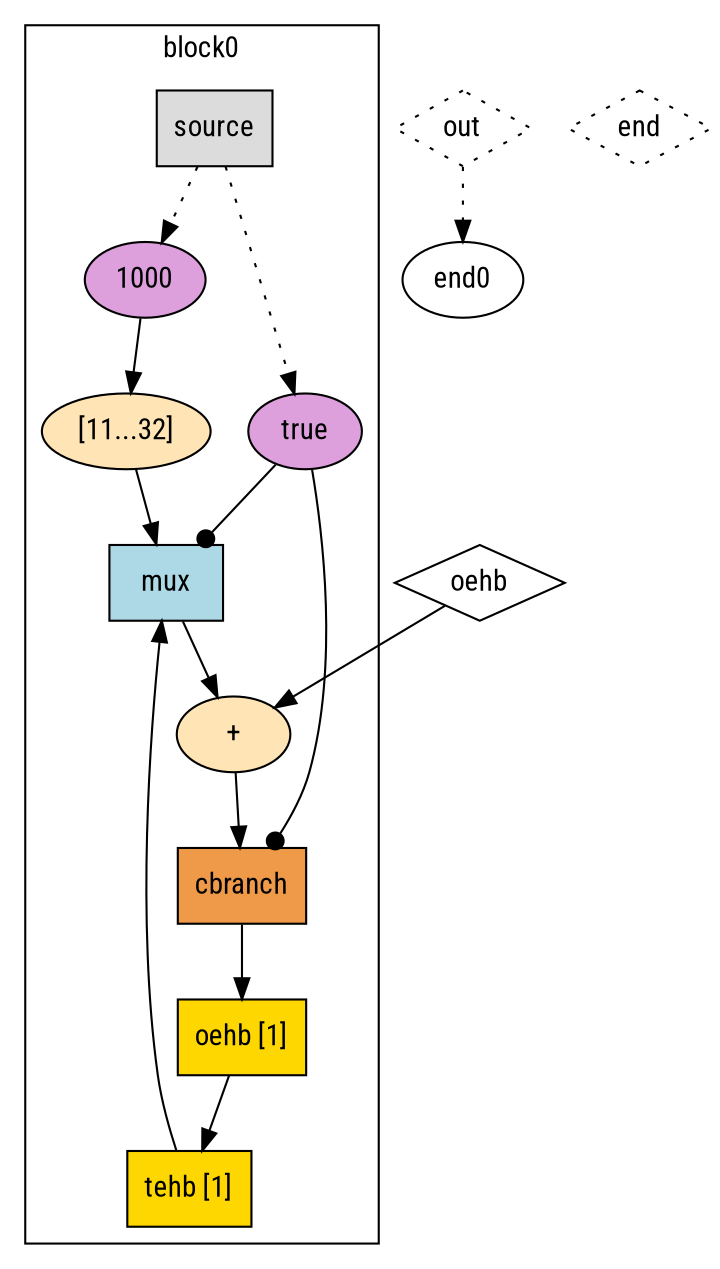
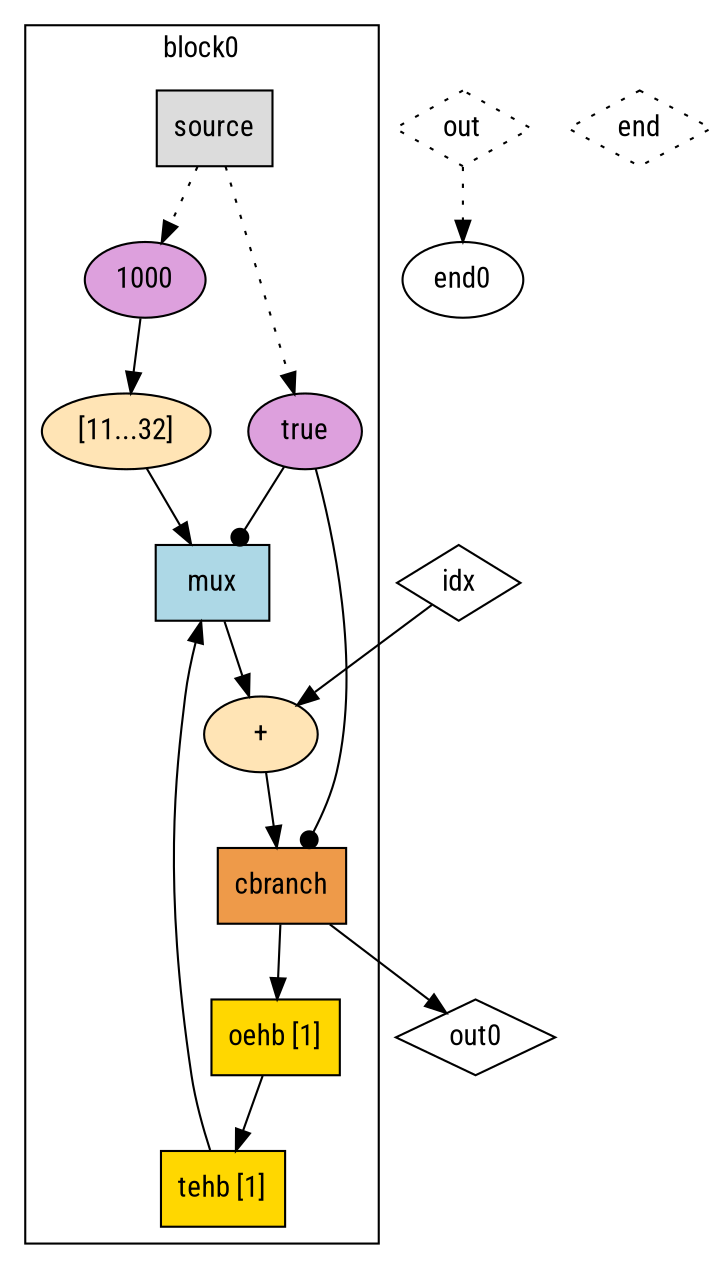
(480, 583) -> (459, 583)
none -> (476, 1037)
